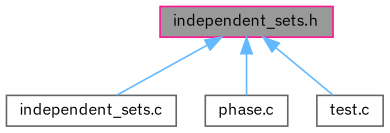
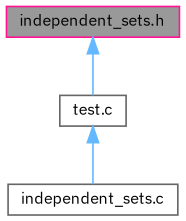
(162, 70) -> (93, 163)
(247, 111) -> none
